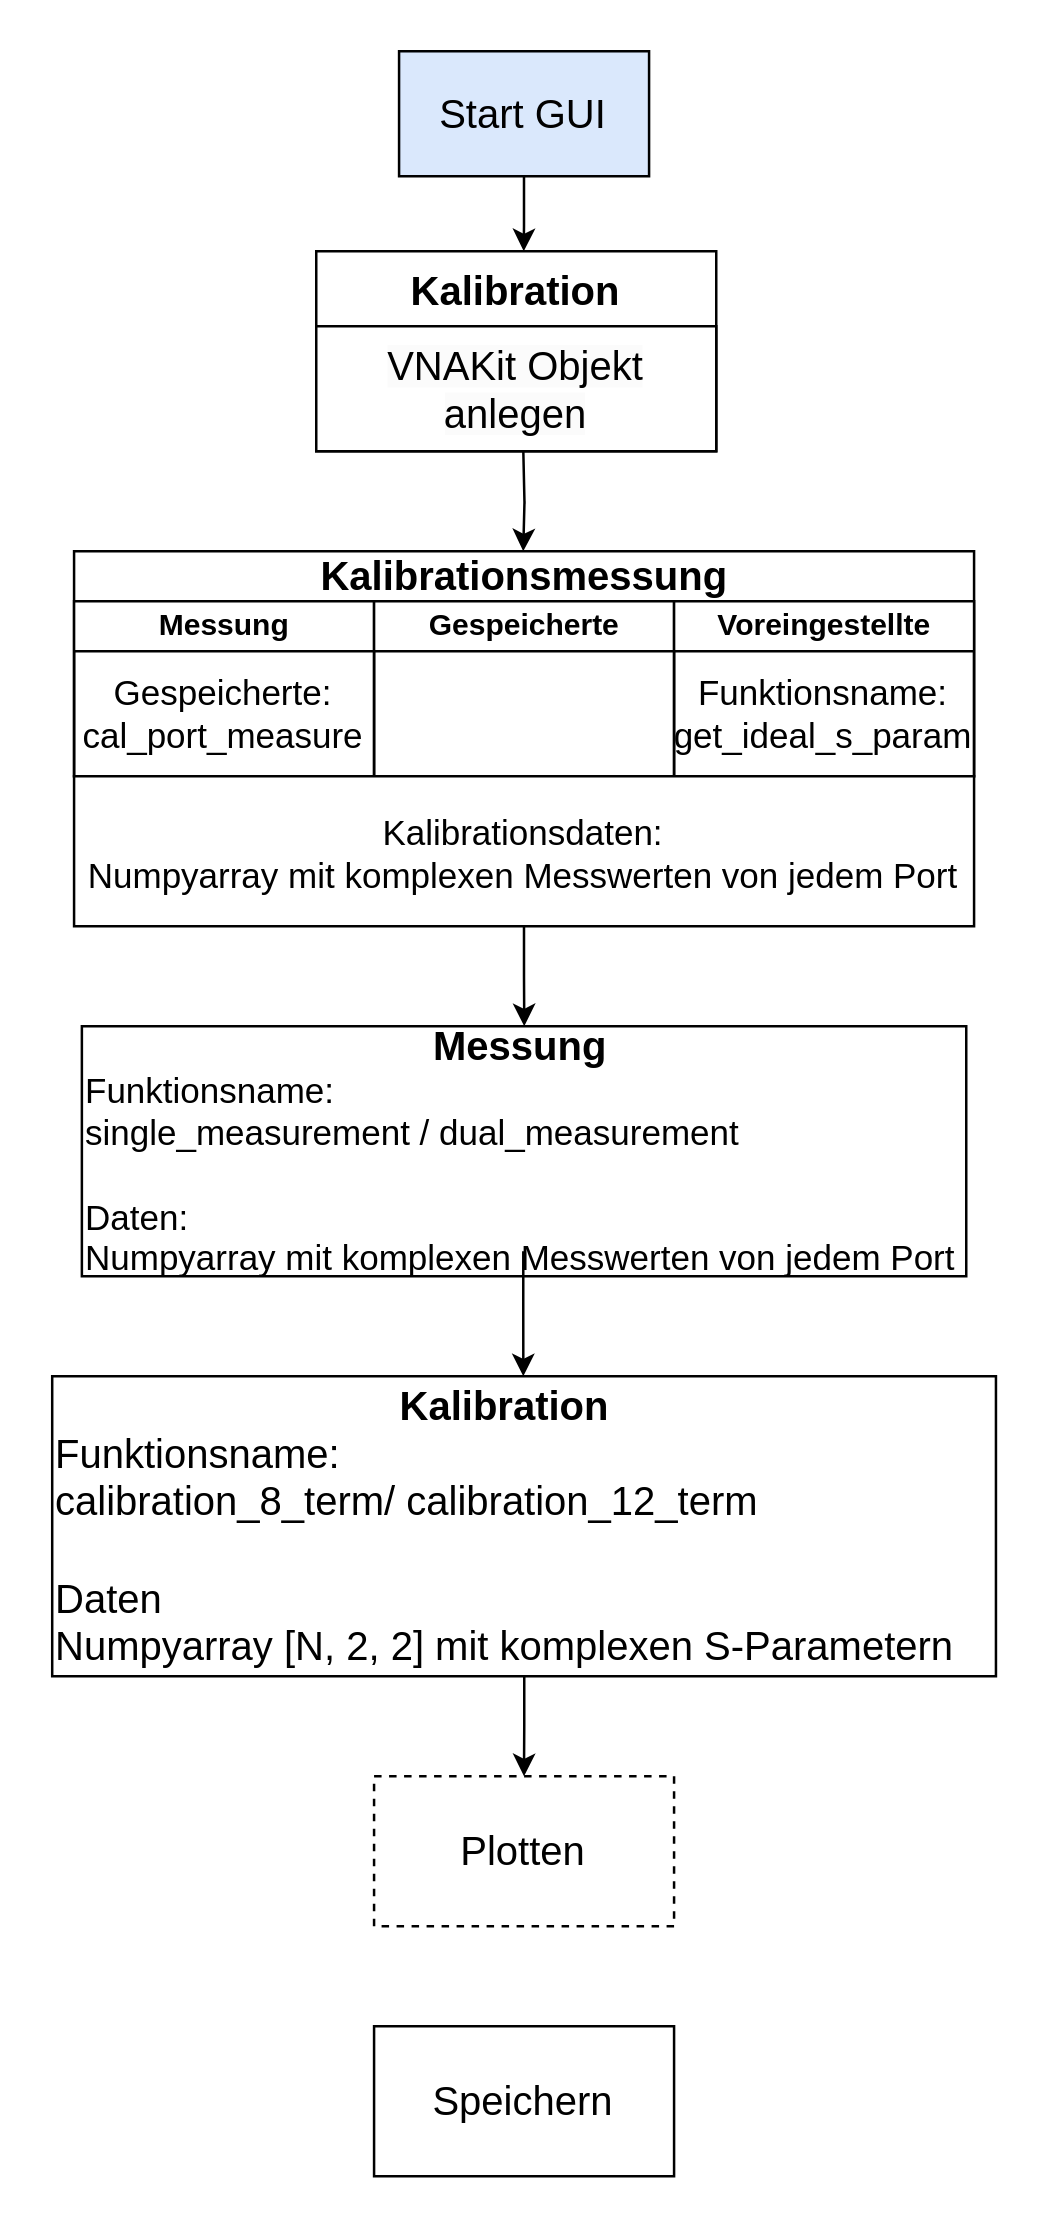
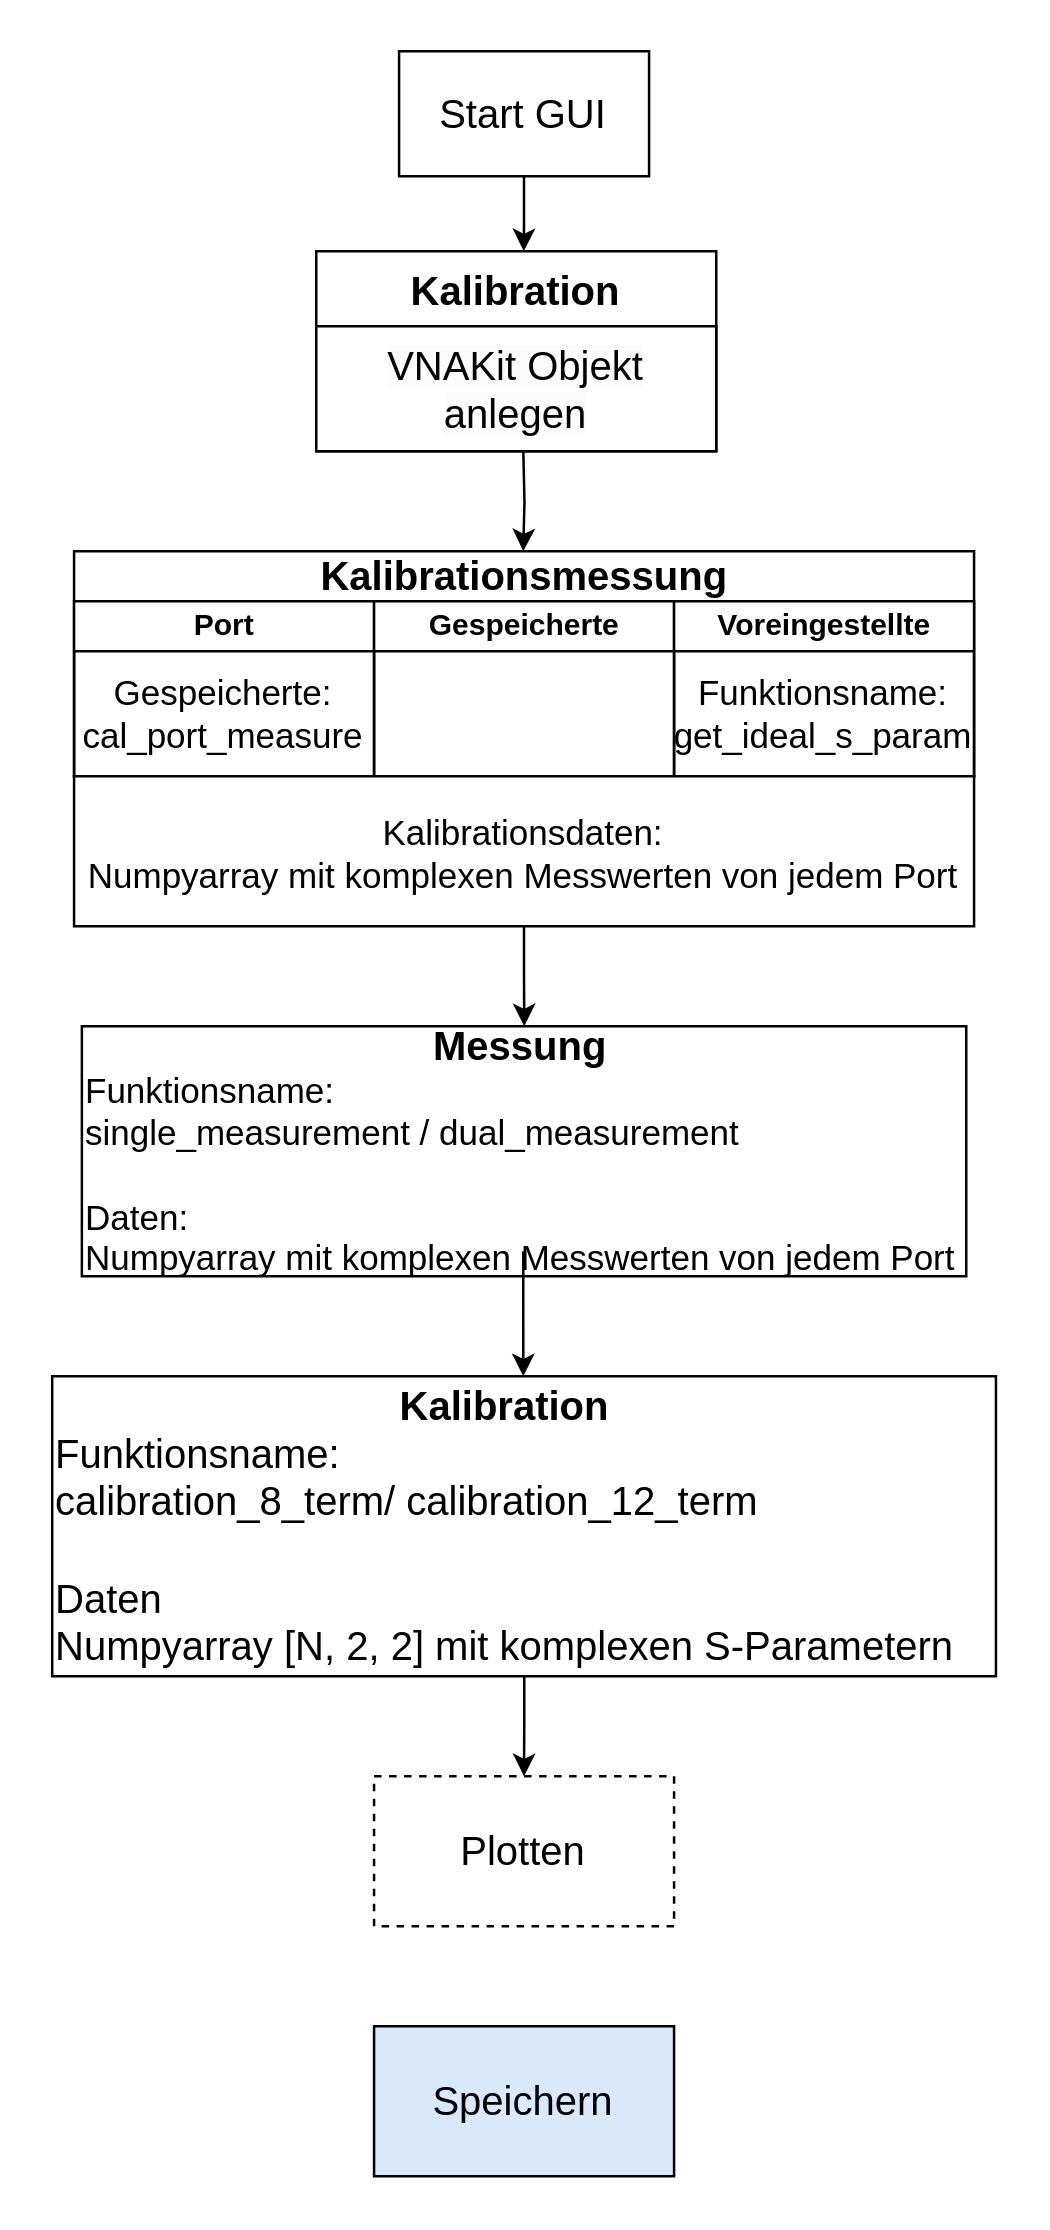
(524, 114) -> (524, 114)
(225, 626) -> (225, 626)
(524, 2101) -> (524, 2101)
